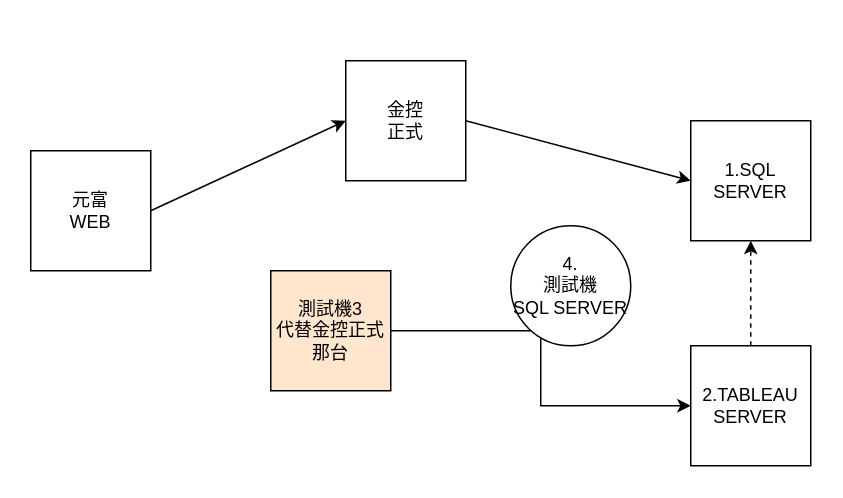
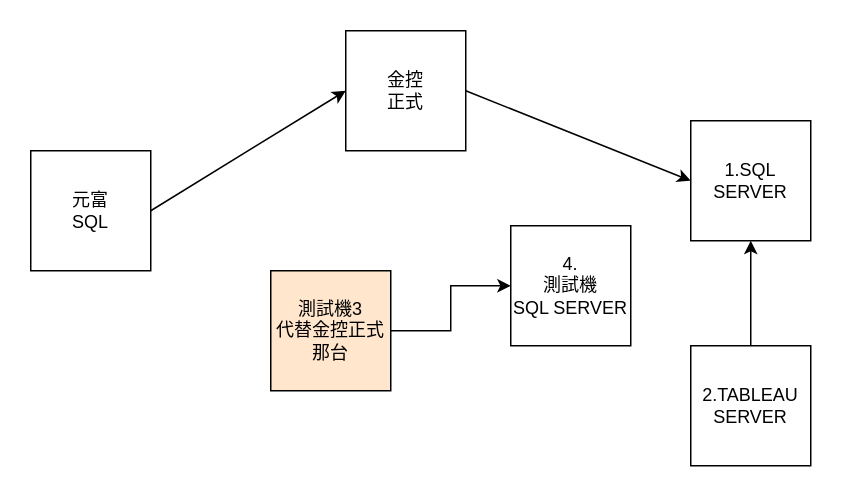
(406, 121) -> (406, 91)
(91, 211) -> (91, 211)
(571, 286) -> (571, 286)
(751, 299) -> (751, 299)
(541, 392) -> (452, 286)
